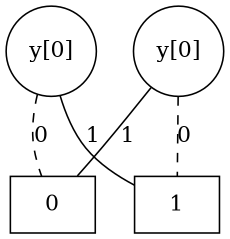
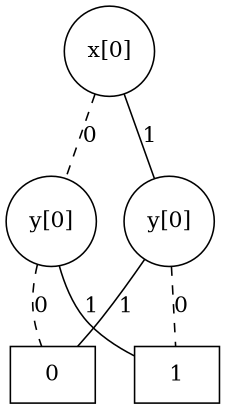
none -> (109, 51)
